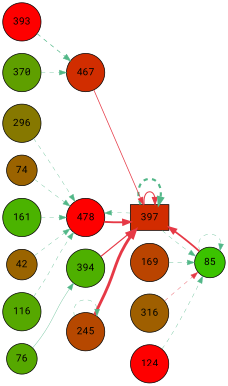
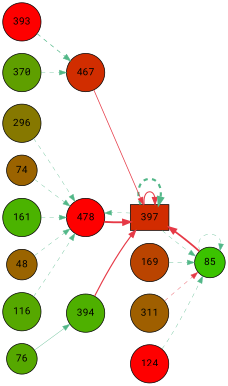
(22, 265) -> (22, 265)
(150, 313) -> (150, 313)
(86, 332) -> none
